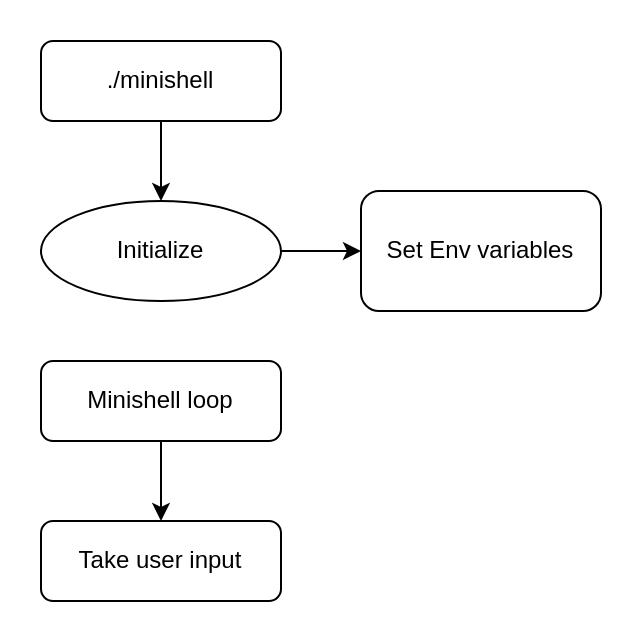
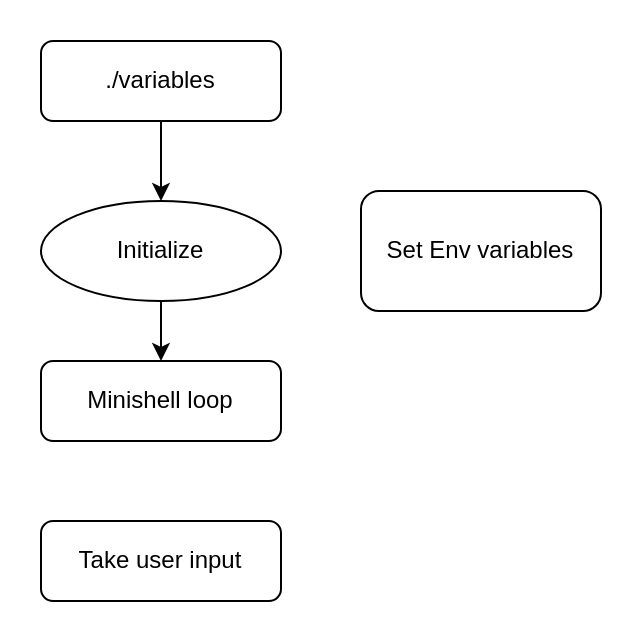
(161, 81) -> (161, 81)
(314, 251) -> none
none -> (161, 338)
(161, 474) -> none
